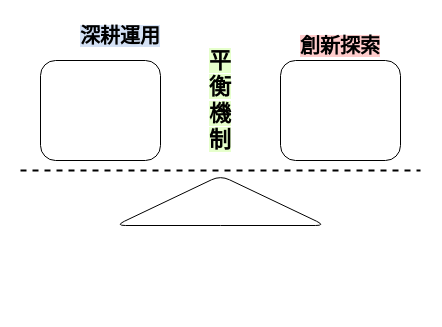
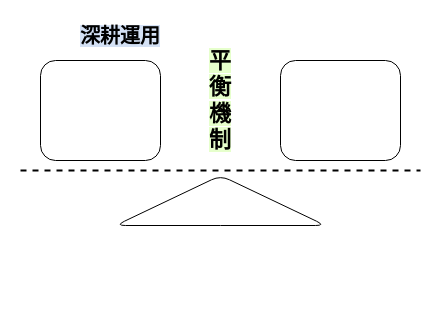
(341, 46) -> none
